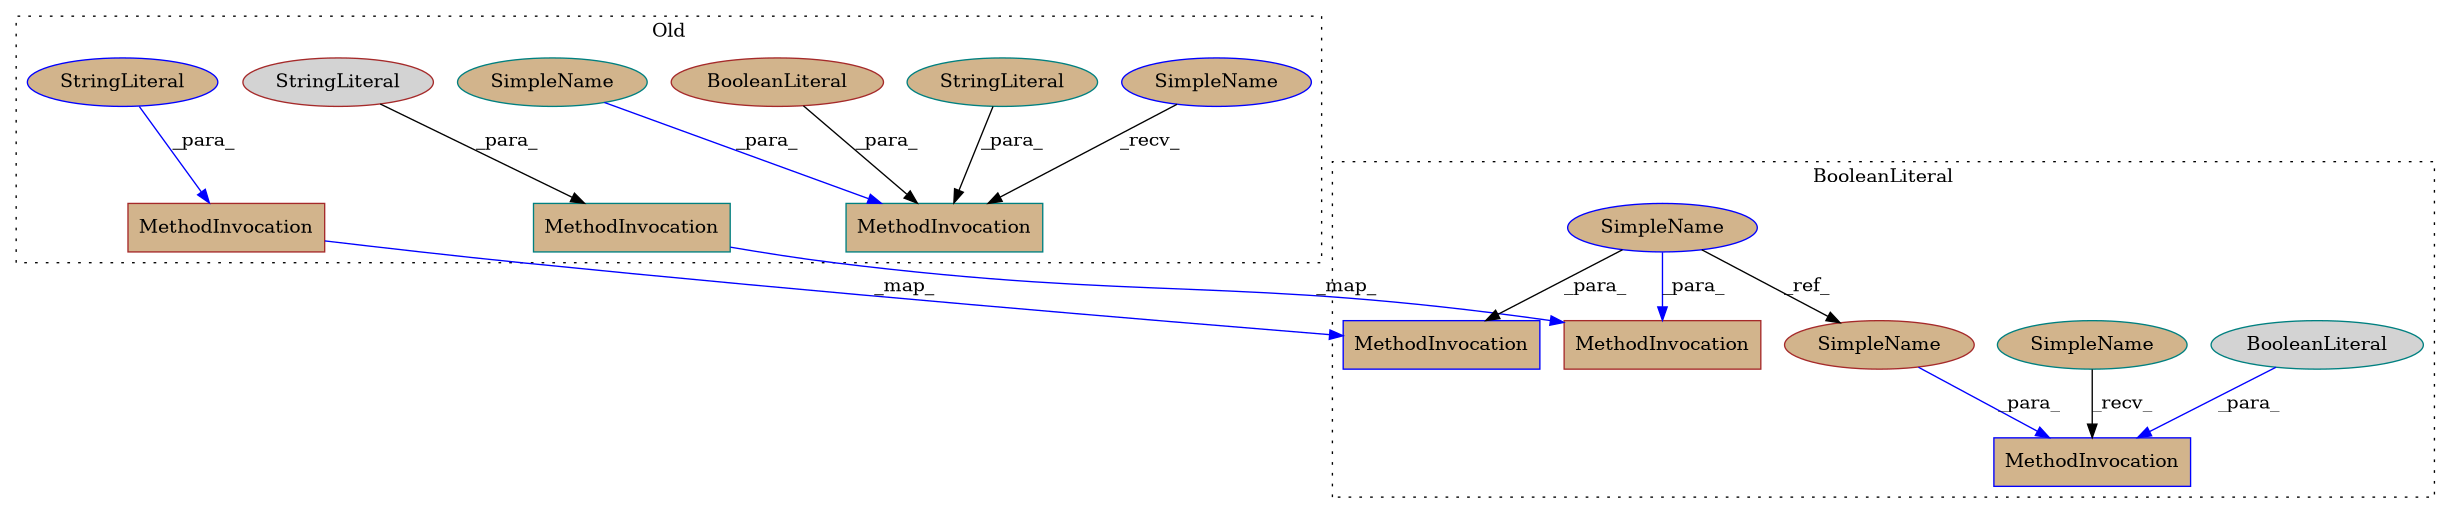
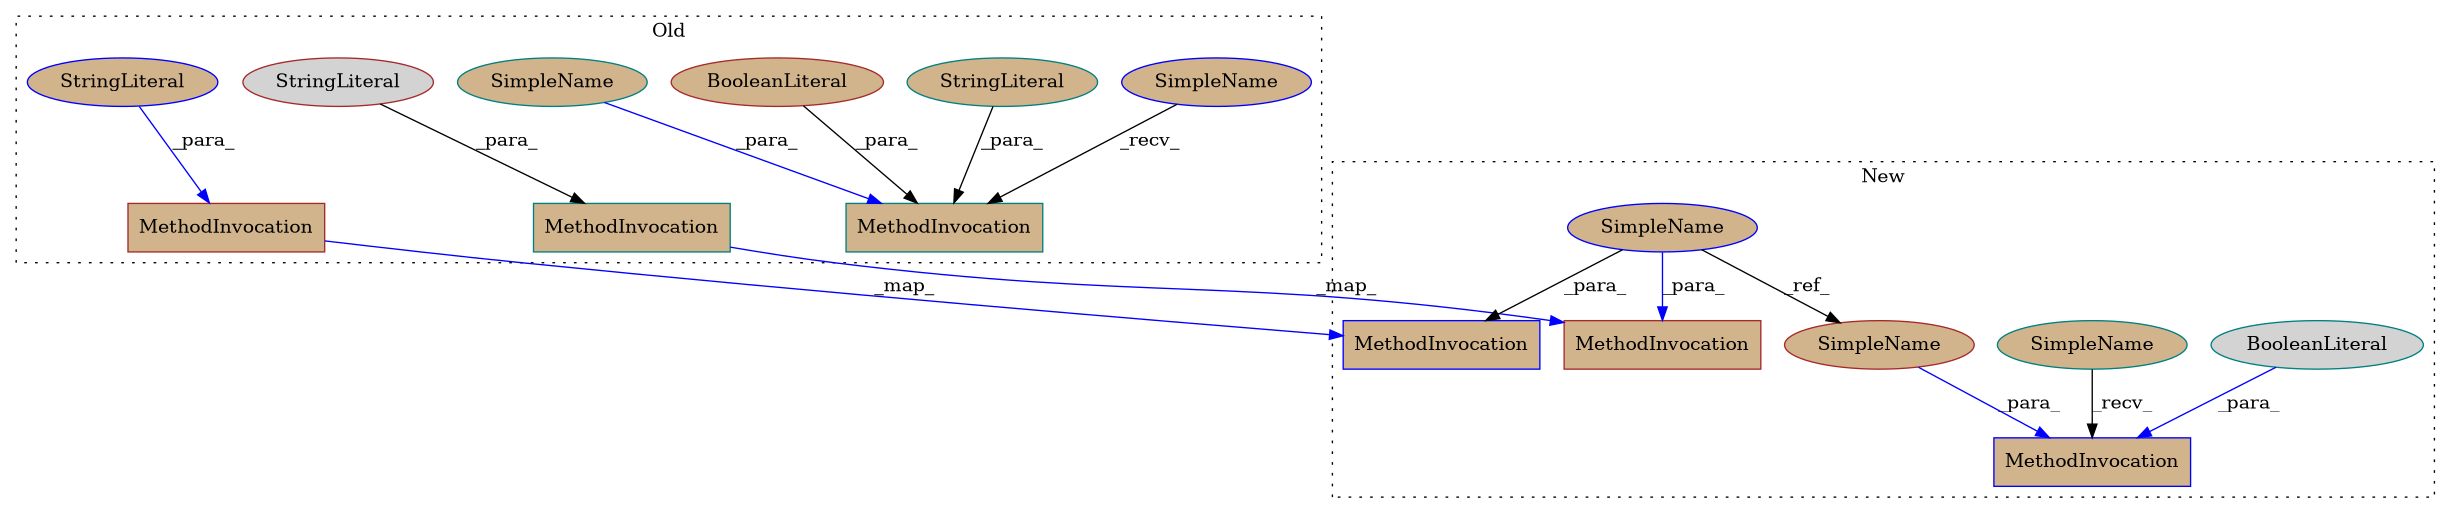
(1883, 177) -> (1883, 177)
